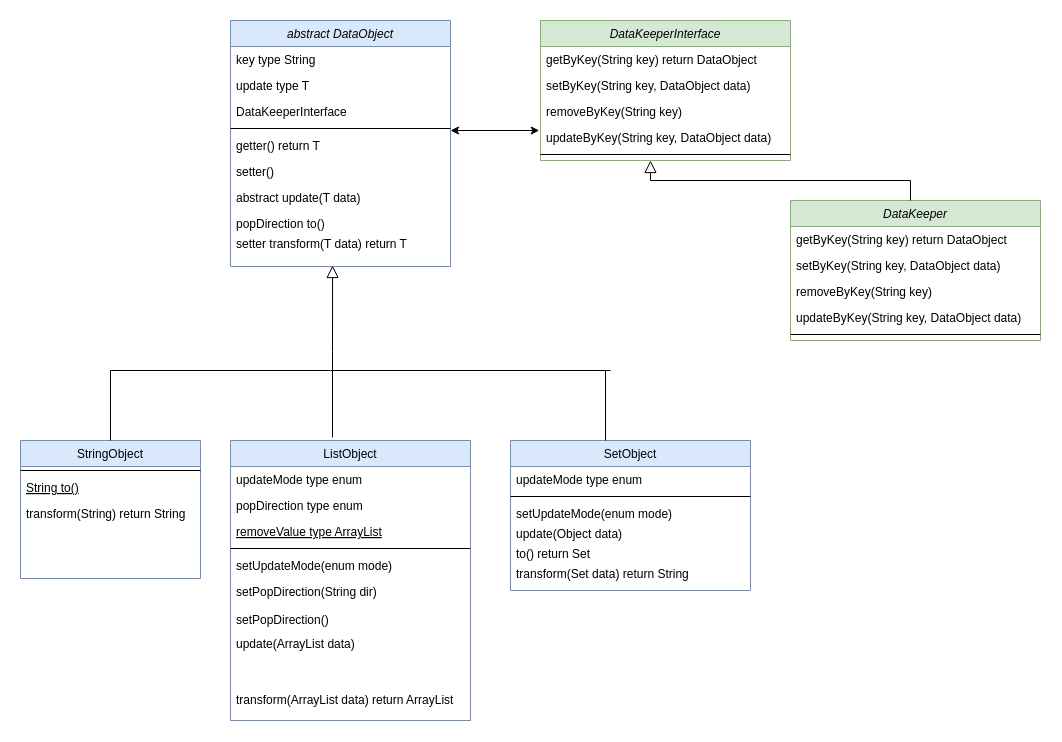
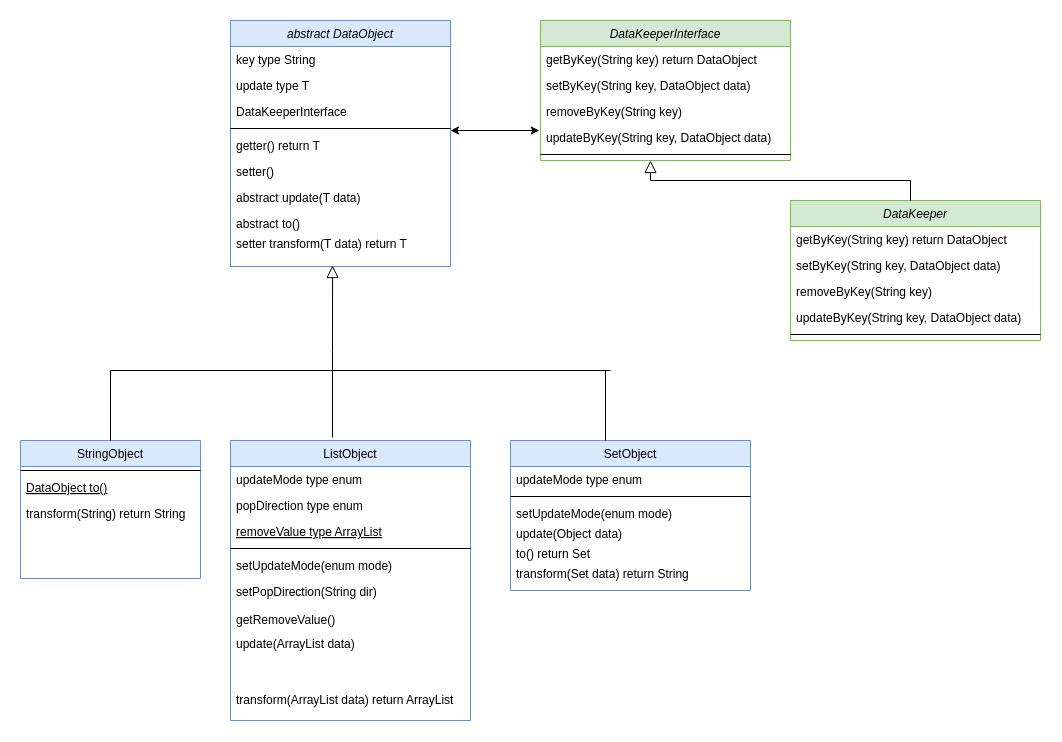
(288, 224) -> (278, 224)
(60, 488) -> (75, 488)
(290, 620) -> (288, 620)
